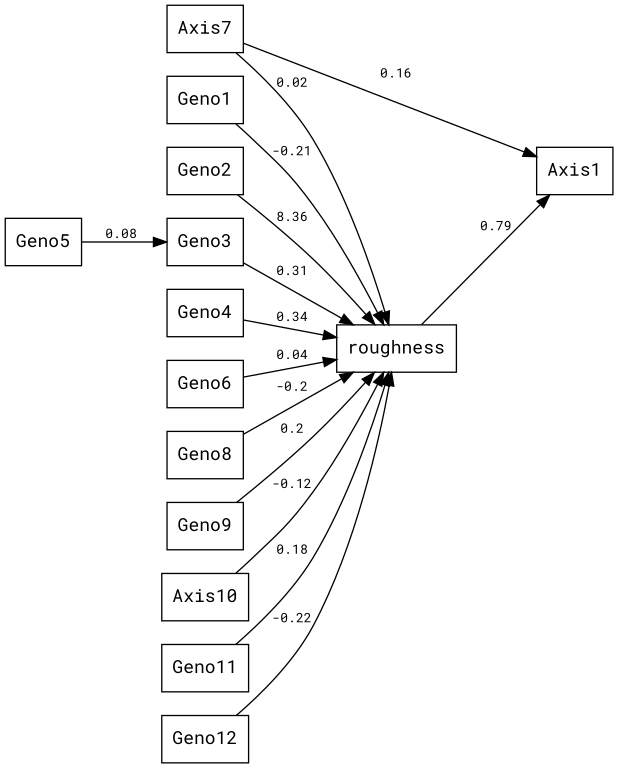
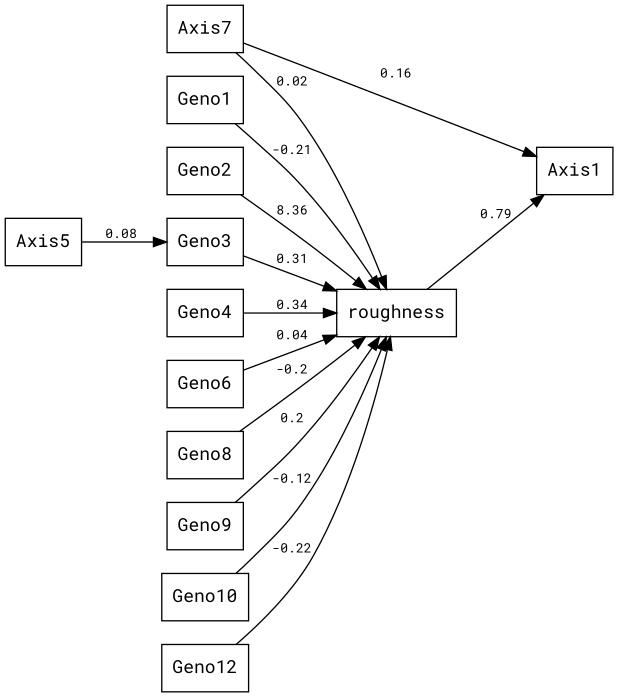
(43, 242) -> (43, 242)
(205, 597) -> (205, 597)
(205, 668) -> none
